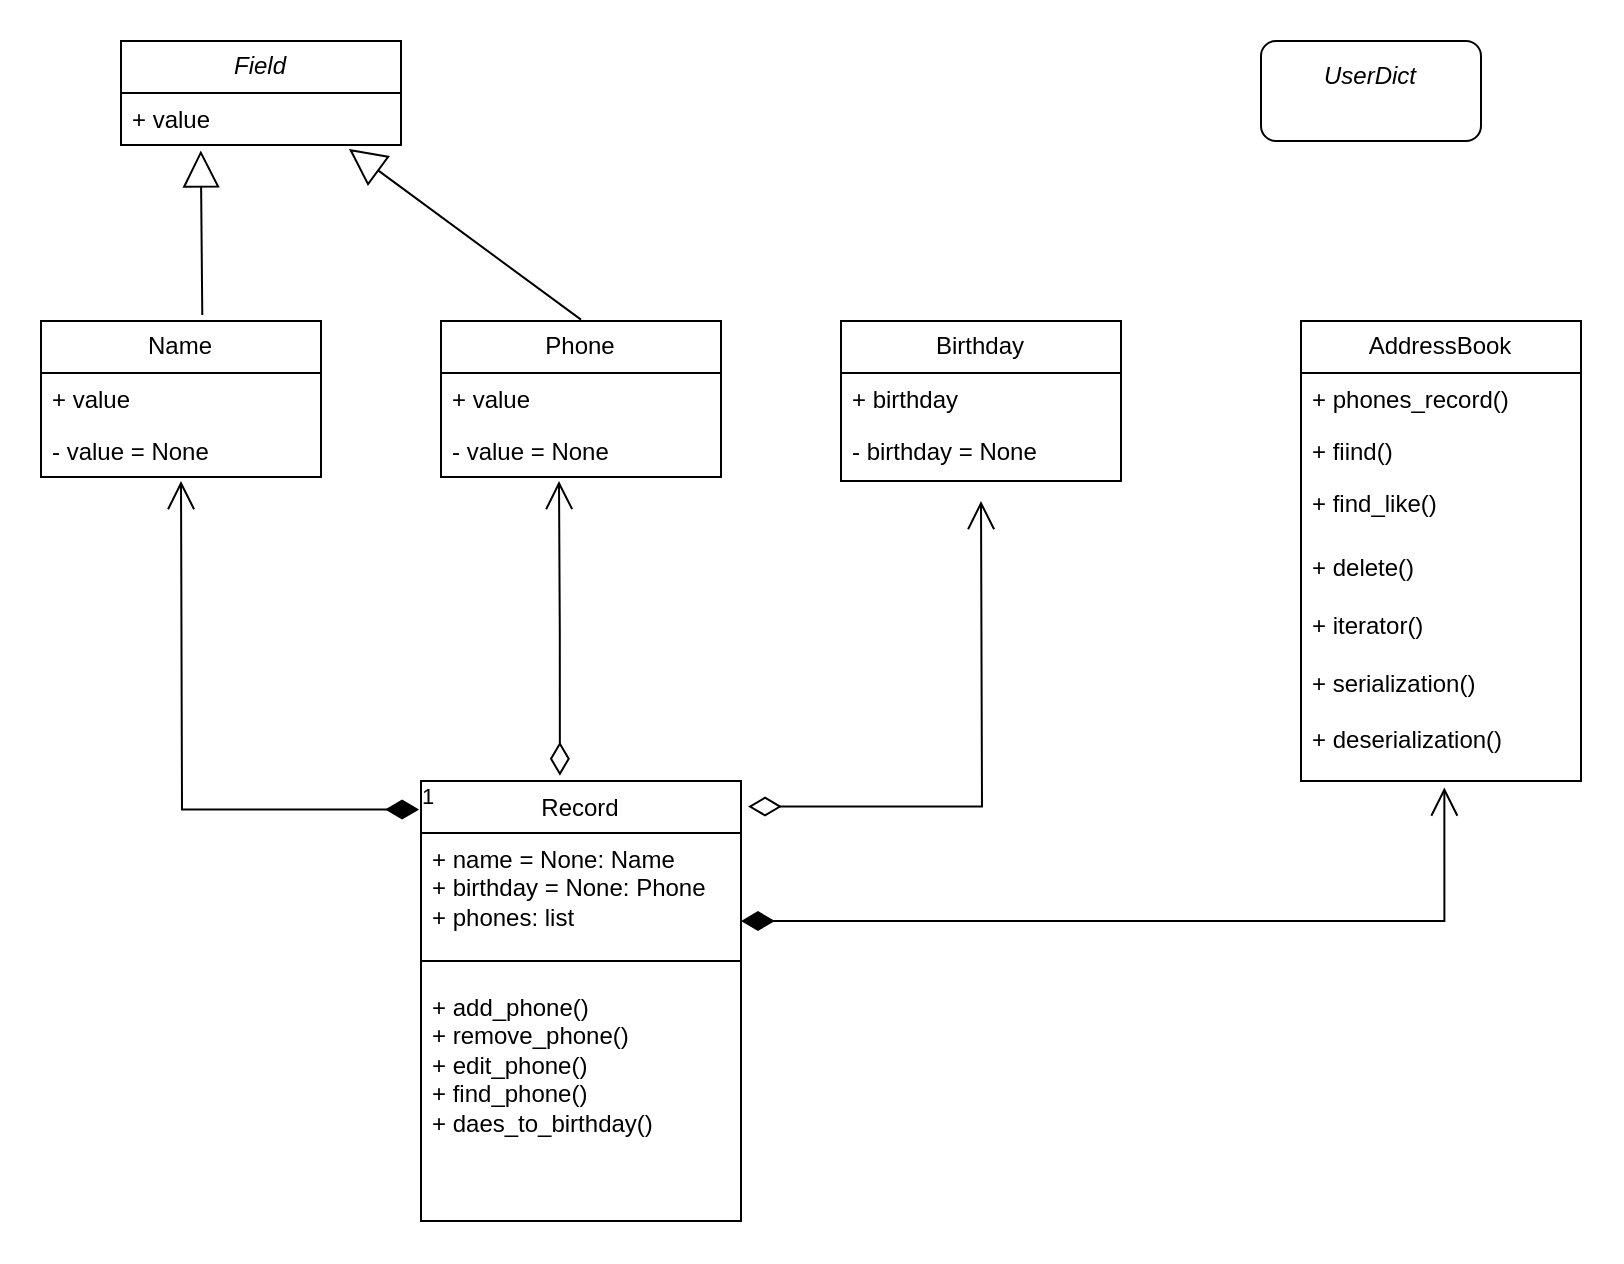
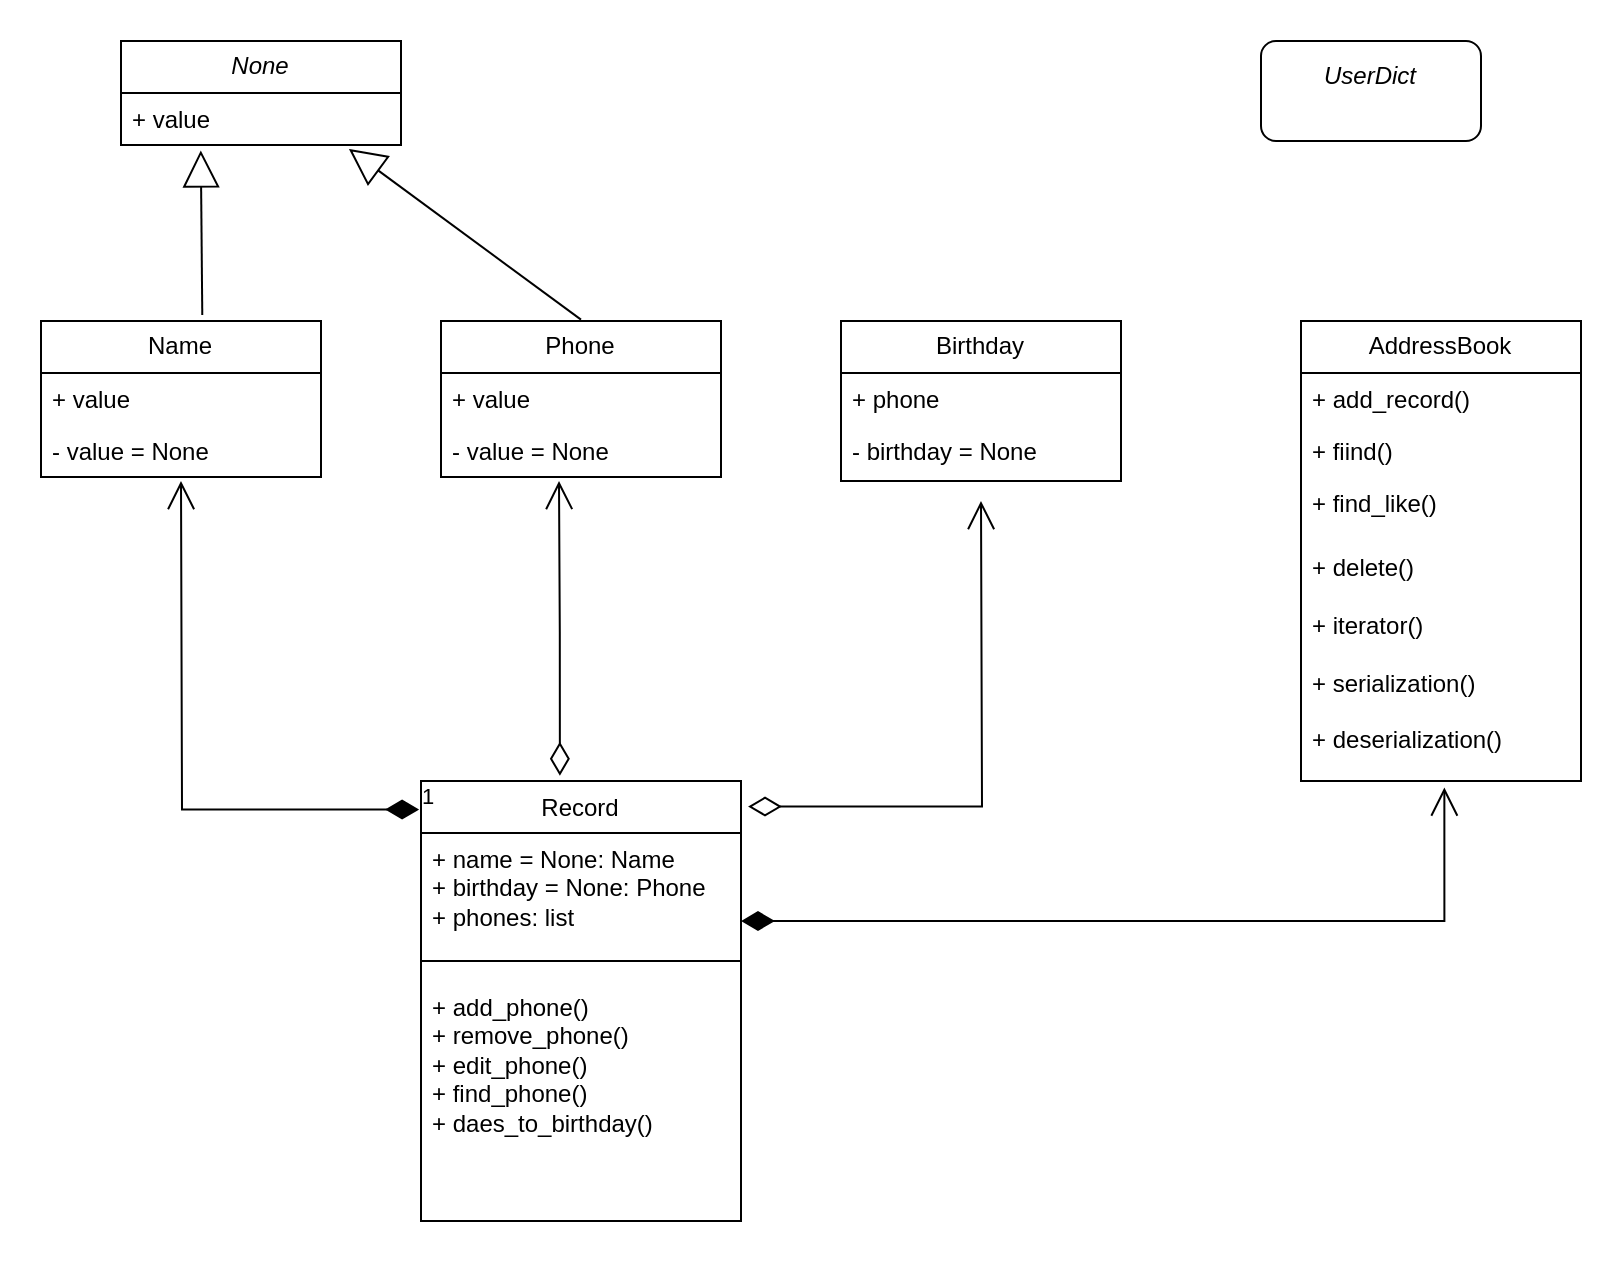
(261, 67) -> (261, 67)
(914, 401) -> (897, 401)
(1424, 401) -> (1404, 401)
